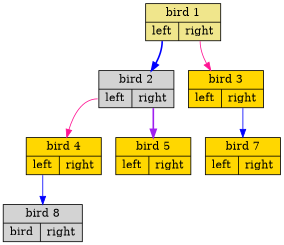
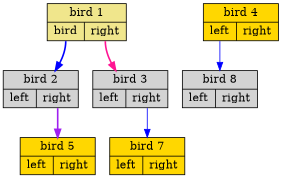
(162, 31) -> (66, 31)
(202, 53) -> (107, 53)
(226, 89) -> (130, 89)
(79, 109) -> none
(22, 232) -> (199, 98)
